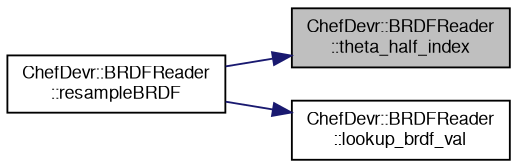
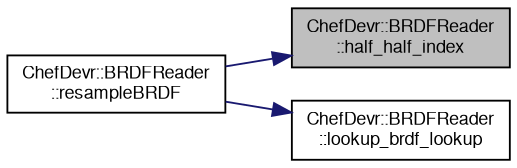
(401, 38) -> (401, 38)
(401, 130) -> (401, 130)
